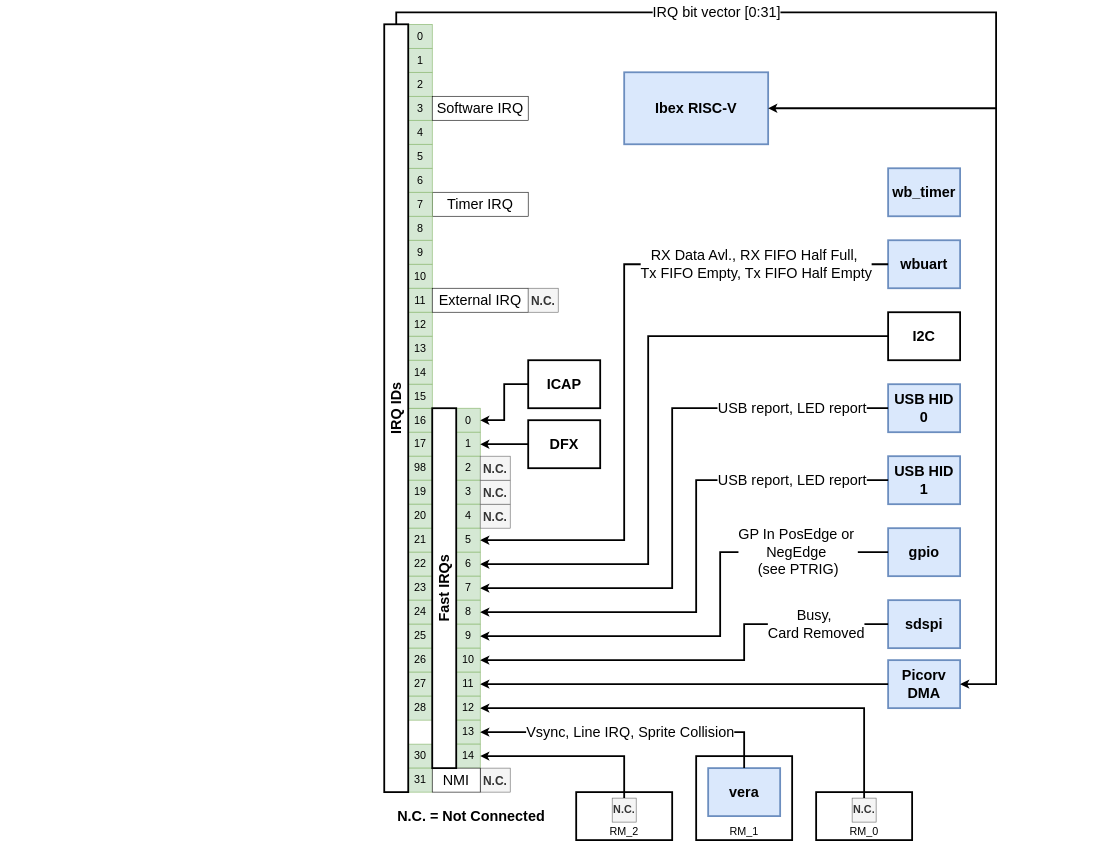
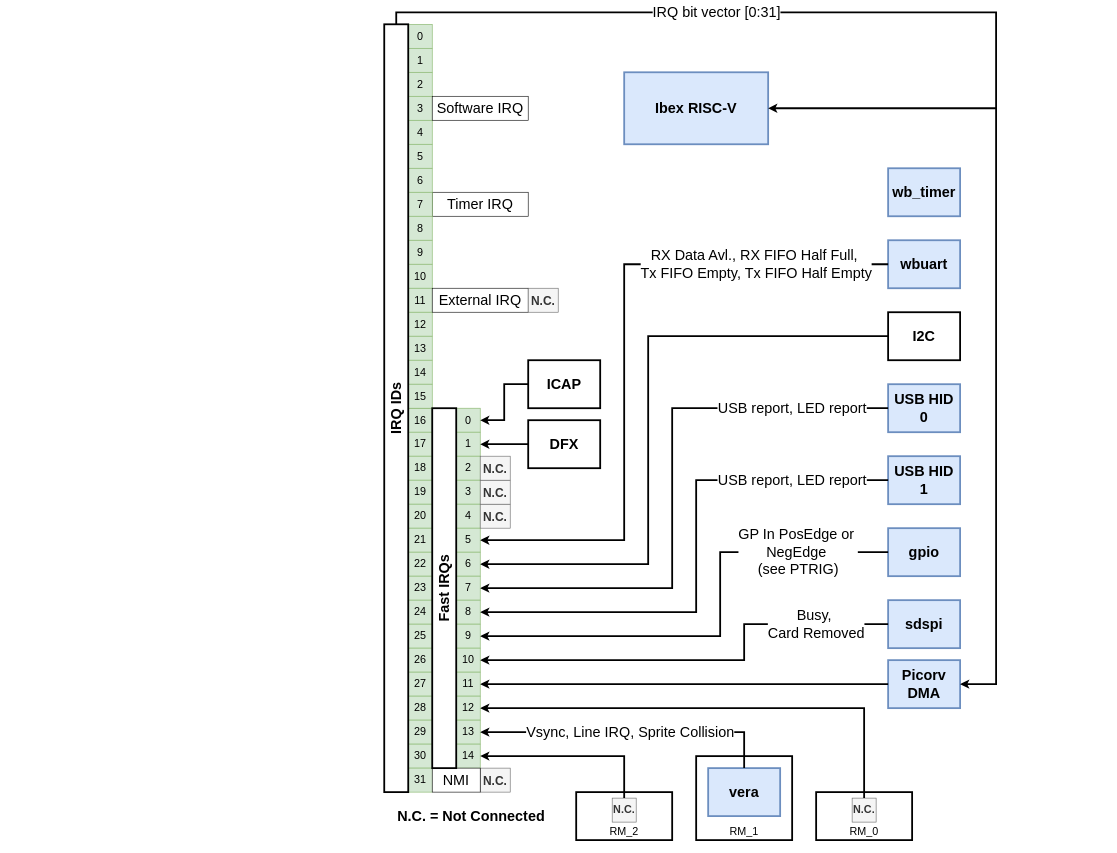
(420, 468) -> (420, 468)
none -> (420, 732)
